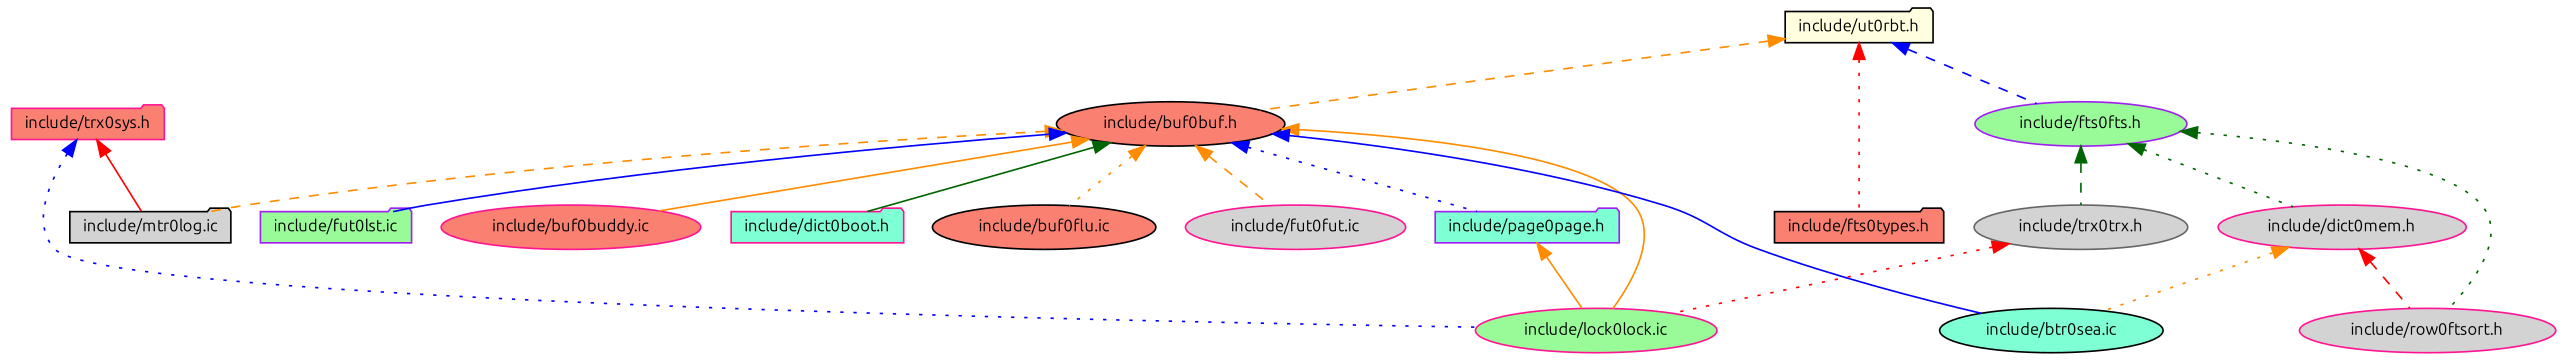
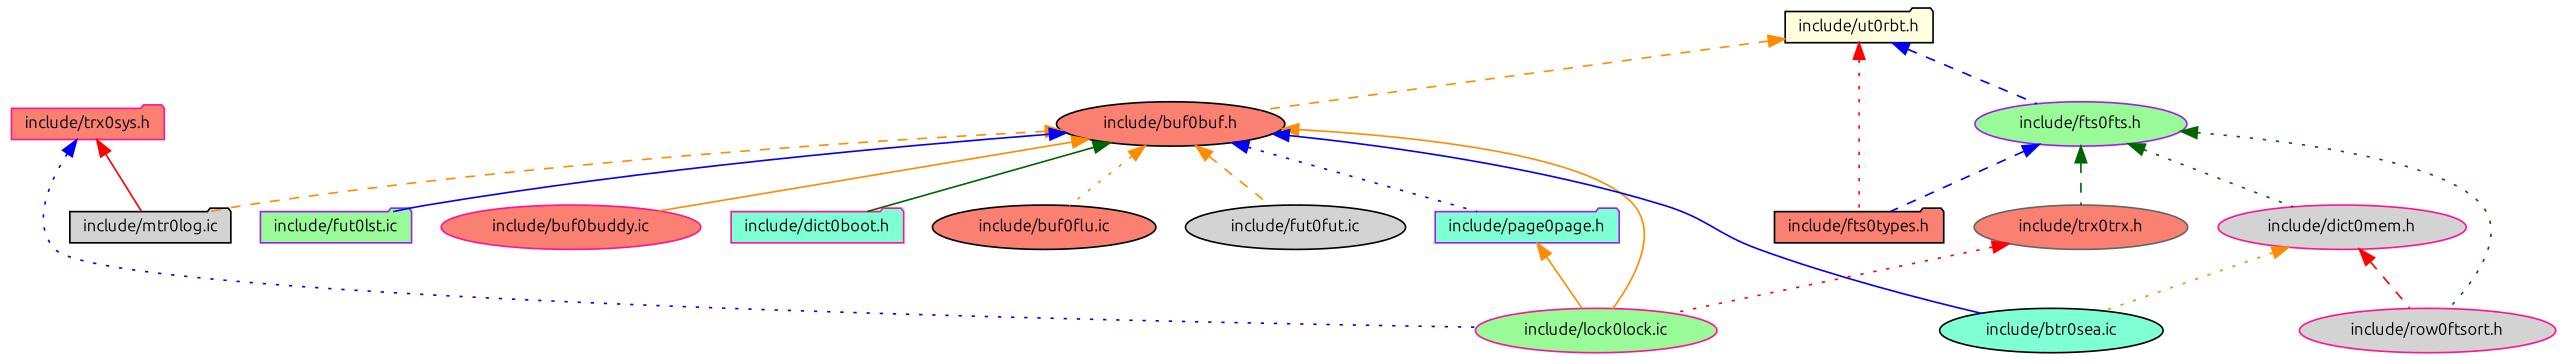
none -> (1957, 181)
(1296, 227) -> (1296, 227)
(2081, 227) -> (2081, 227)
